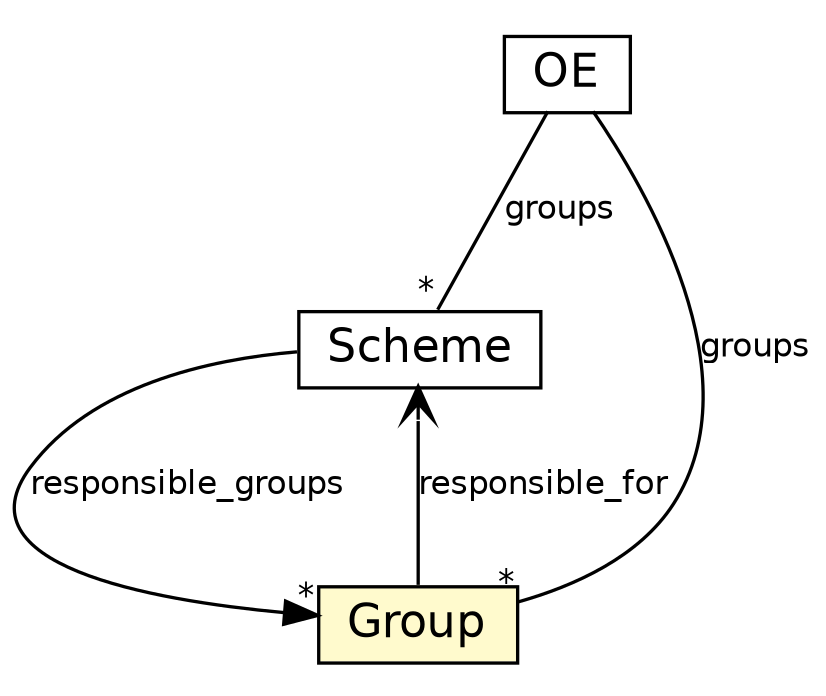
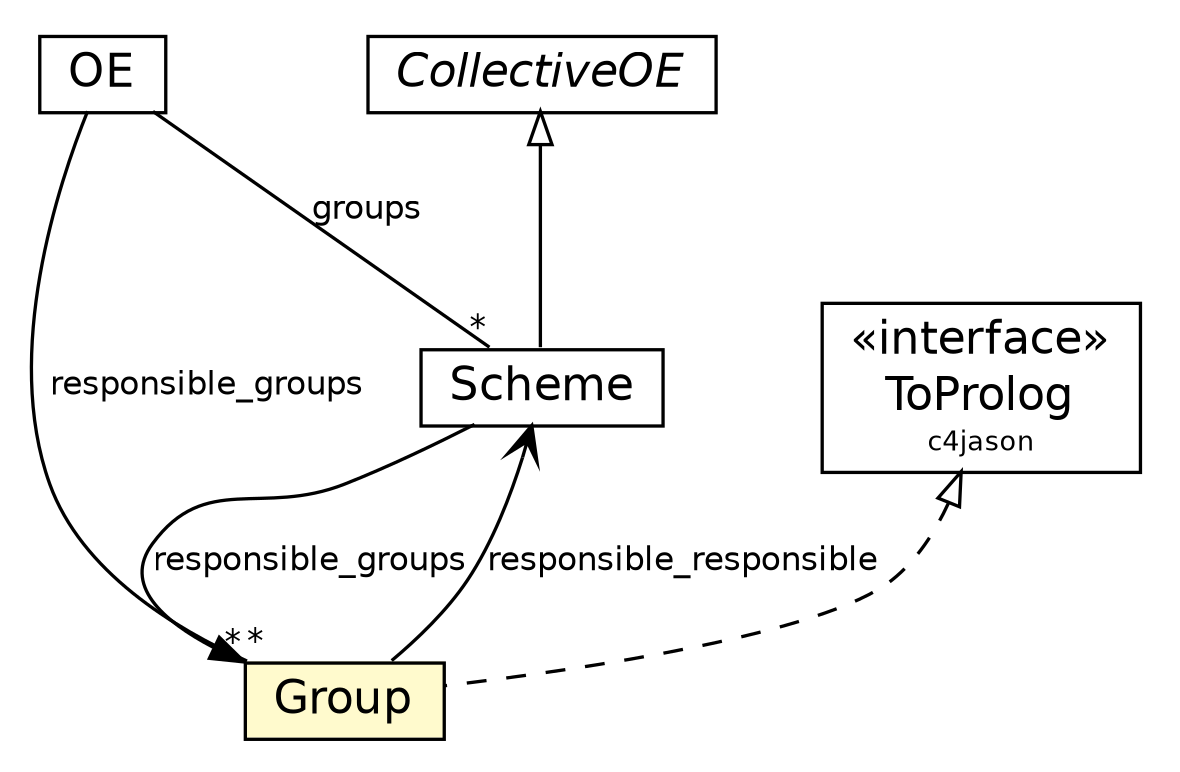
none -> (540, 73)
(756, 348) -> (207, 386)
none -> (981, 386)
(544, 486) -> (683, 562)
